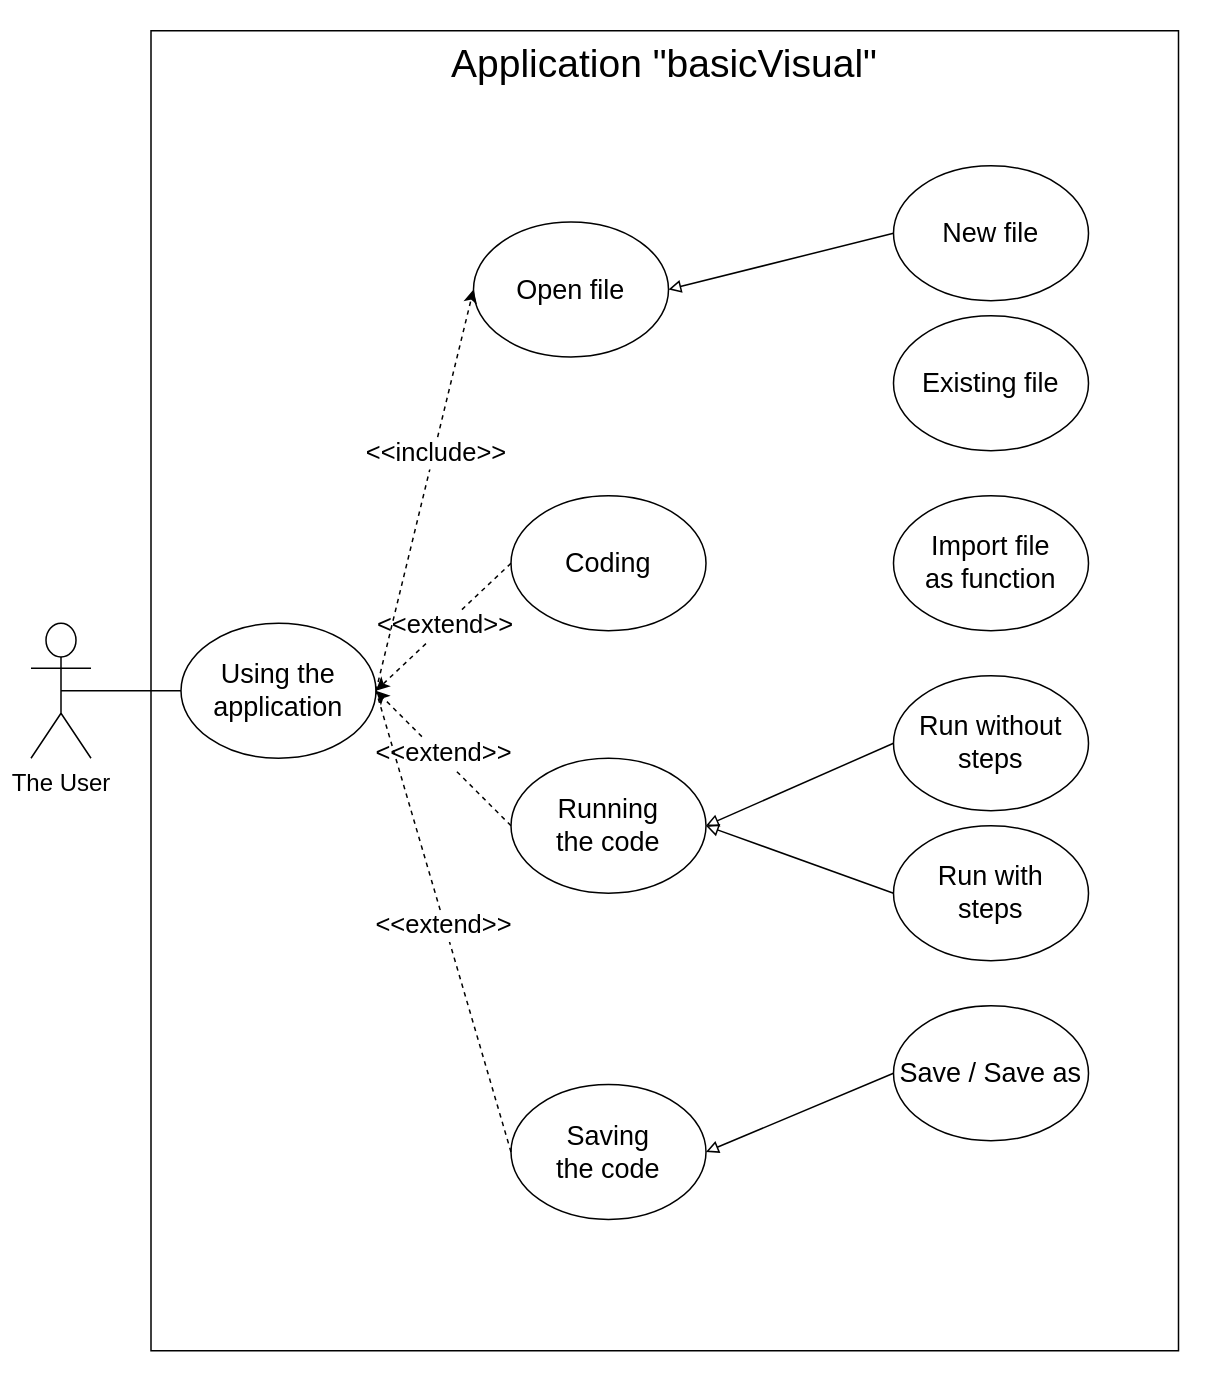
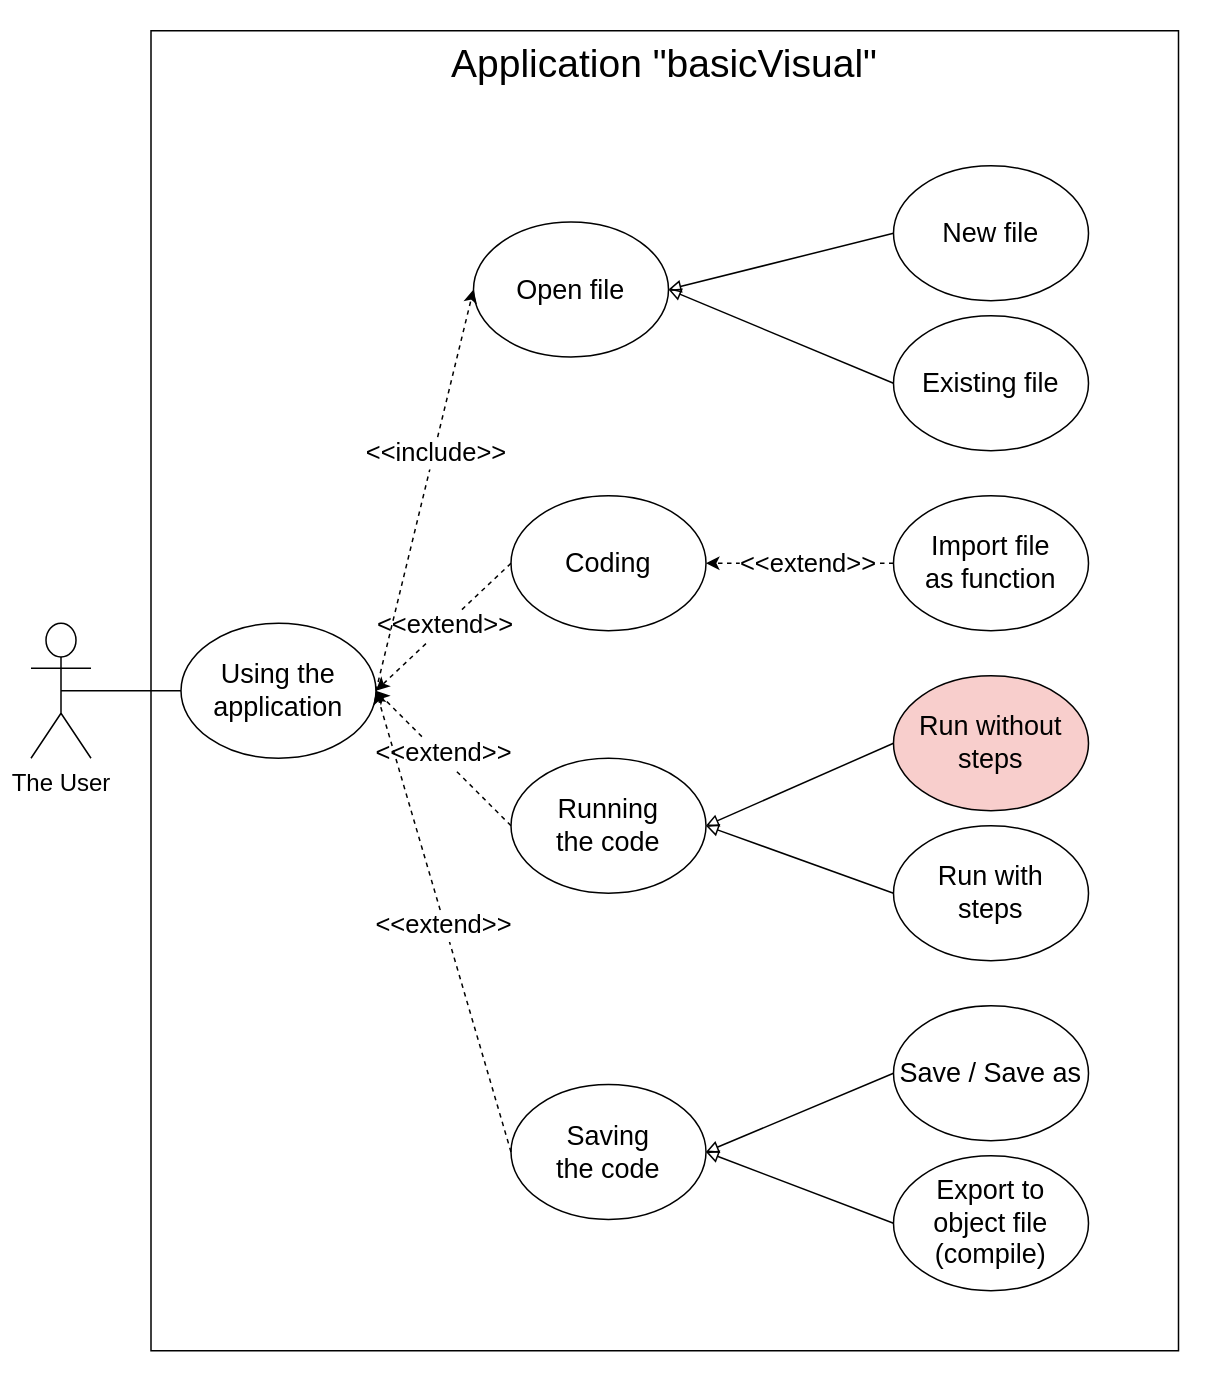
none -> (787, 339)
none -> (805, 563)
(378, 698) -> (379, 702)
(991, 743) -> (991, 743)
none -> (805, 1190)
none -> (991, 1223)
